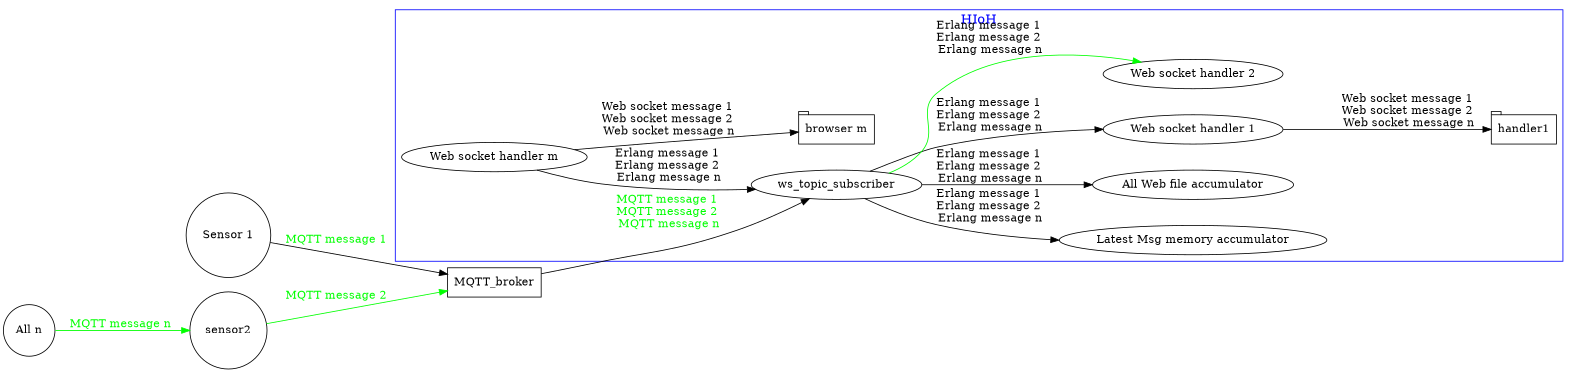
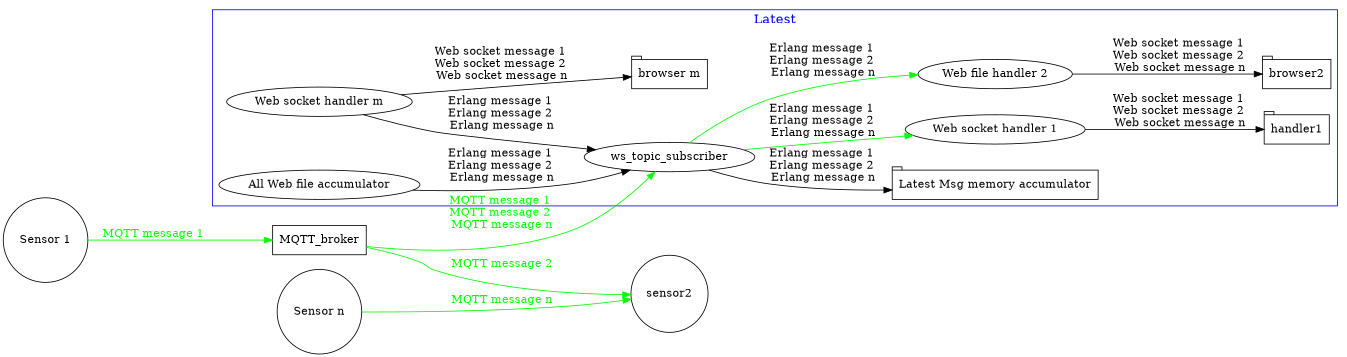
(979, 20) -> (775, 20)
(1193, 74) -> (995, 74)
none -> (1297, 74)
(980, 139) -> (824, 143)
(1003, 185) -> (518, 189)
(1193, 240) -> (995, 185)
(674, 248) -> (517, 244)
(355, 258) -> (176, 240)
(353, 308) -> (492, 284)
(29, 330) -> (319, 312)
